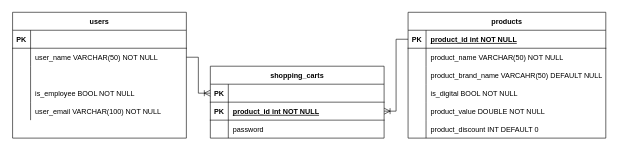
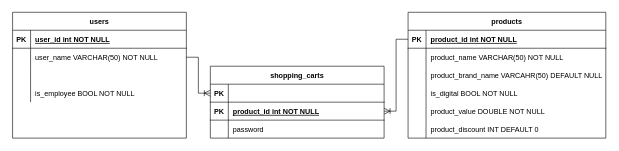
none -> (108, 39)
(108, 111) -> none
